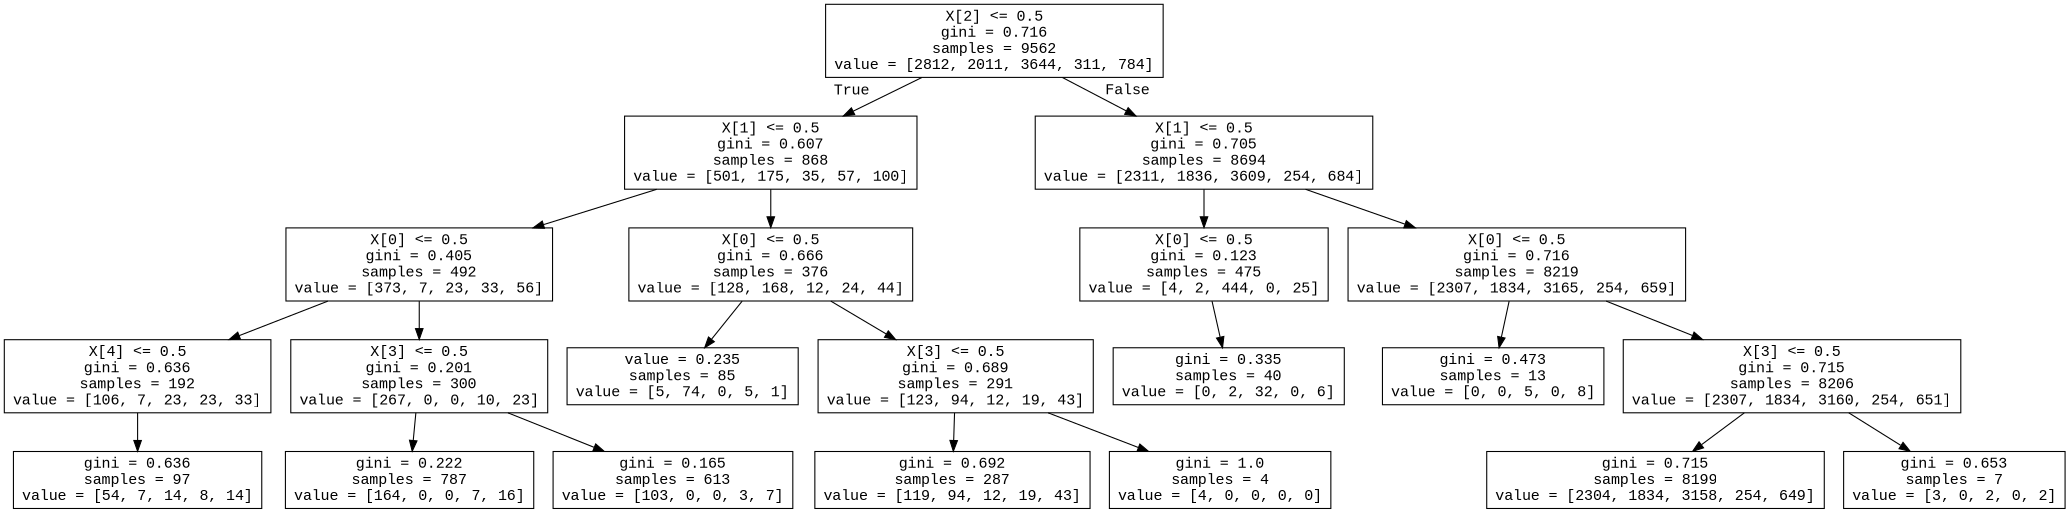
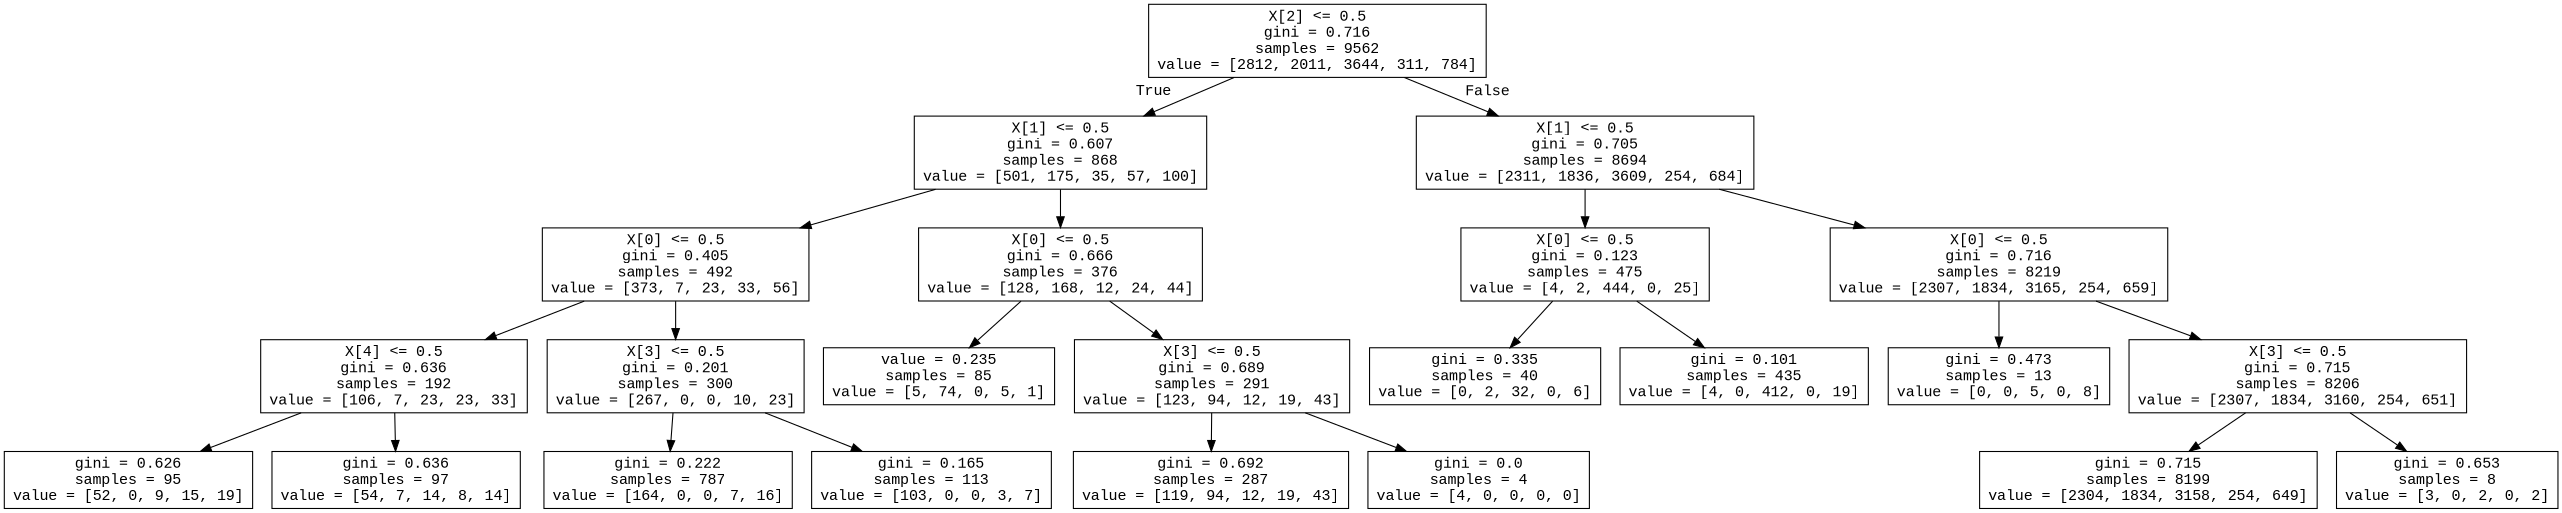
none -> (1744, 376)
none -> (128, 480)
(673, 480) -> (931, 480)
(1220, 480) -> (1479, 480)
(1954, 480) -> (2447, 480)
